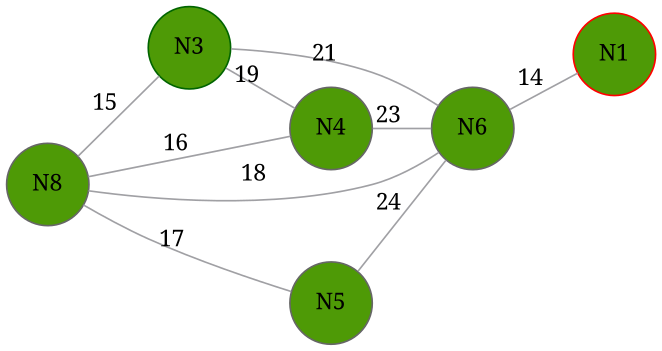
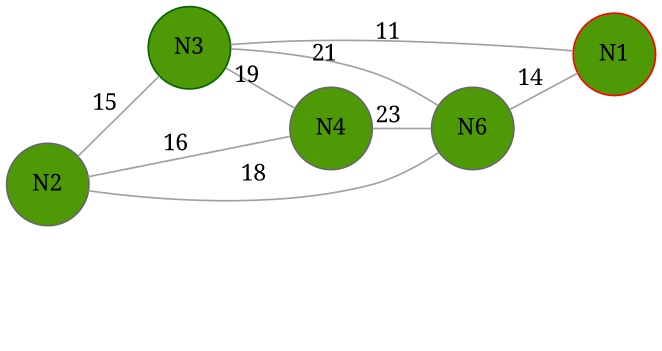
none -> (402, 41)
(48, 184) -> (48, 184)
(331, 303) -> none
